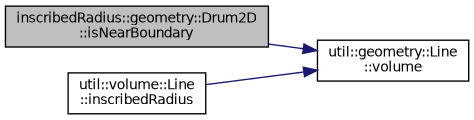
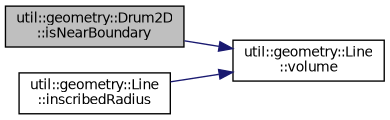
(137, 27) -> (95, 27)
(137, 93) -> (95, 93)
